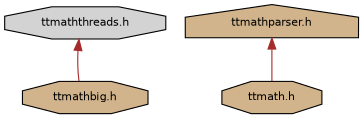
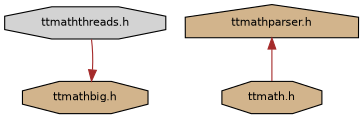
(78, 66) -> (93, 55)
